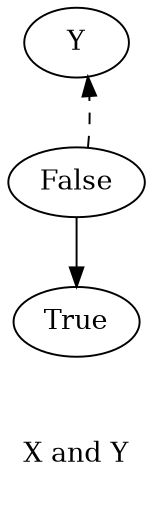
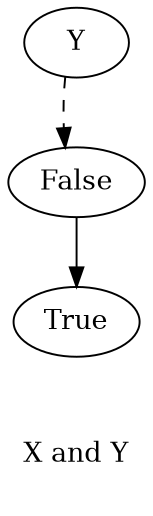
(90, 122) -> (64, 102)
